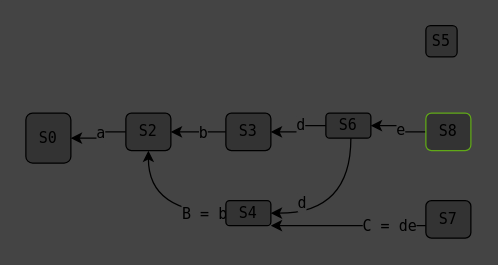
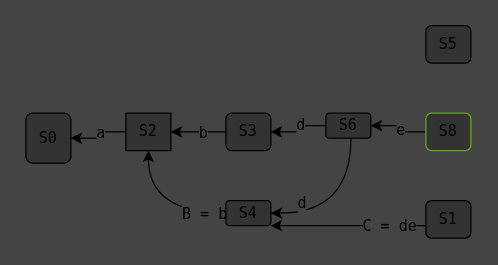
(441, 41) -> (448, 44)
(148, 132) -> (148, 132)
(448, 219) -> (448, 219)
